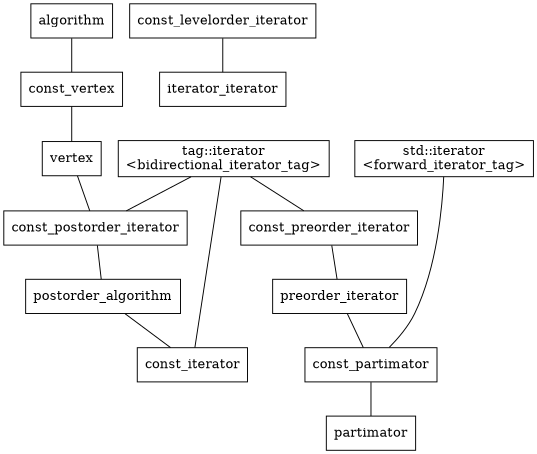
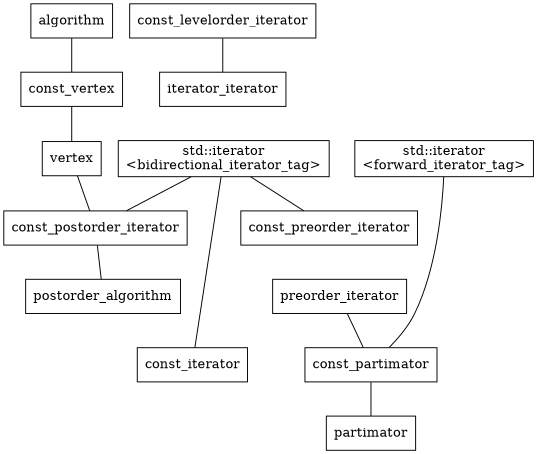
(224, 159) -> (224, 159)
(334, 262) -> none
(148, 331) -> none
